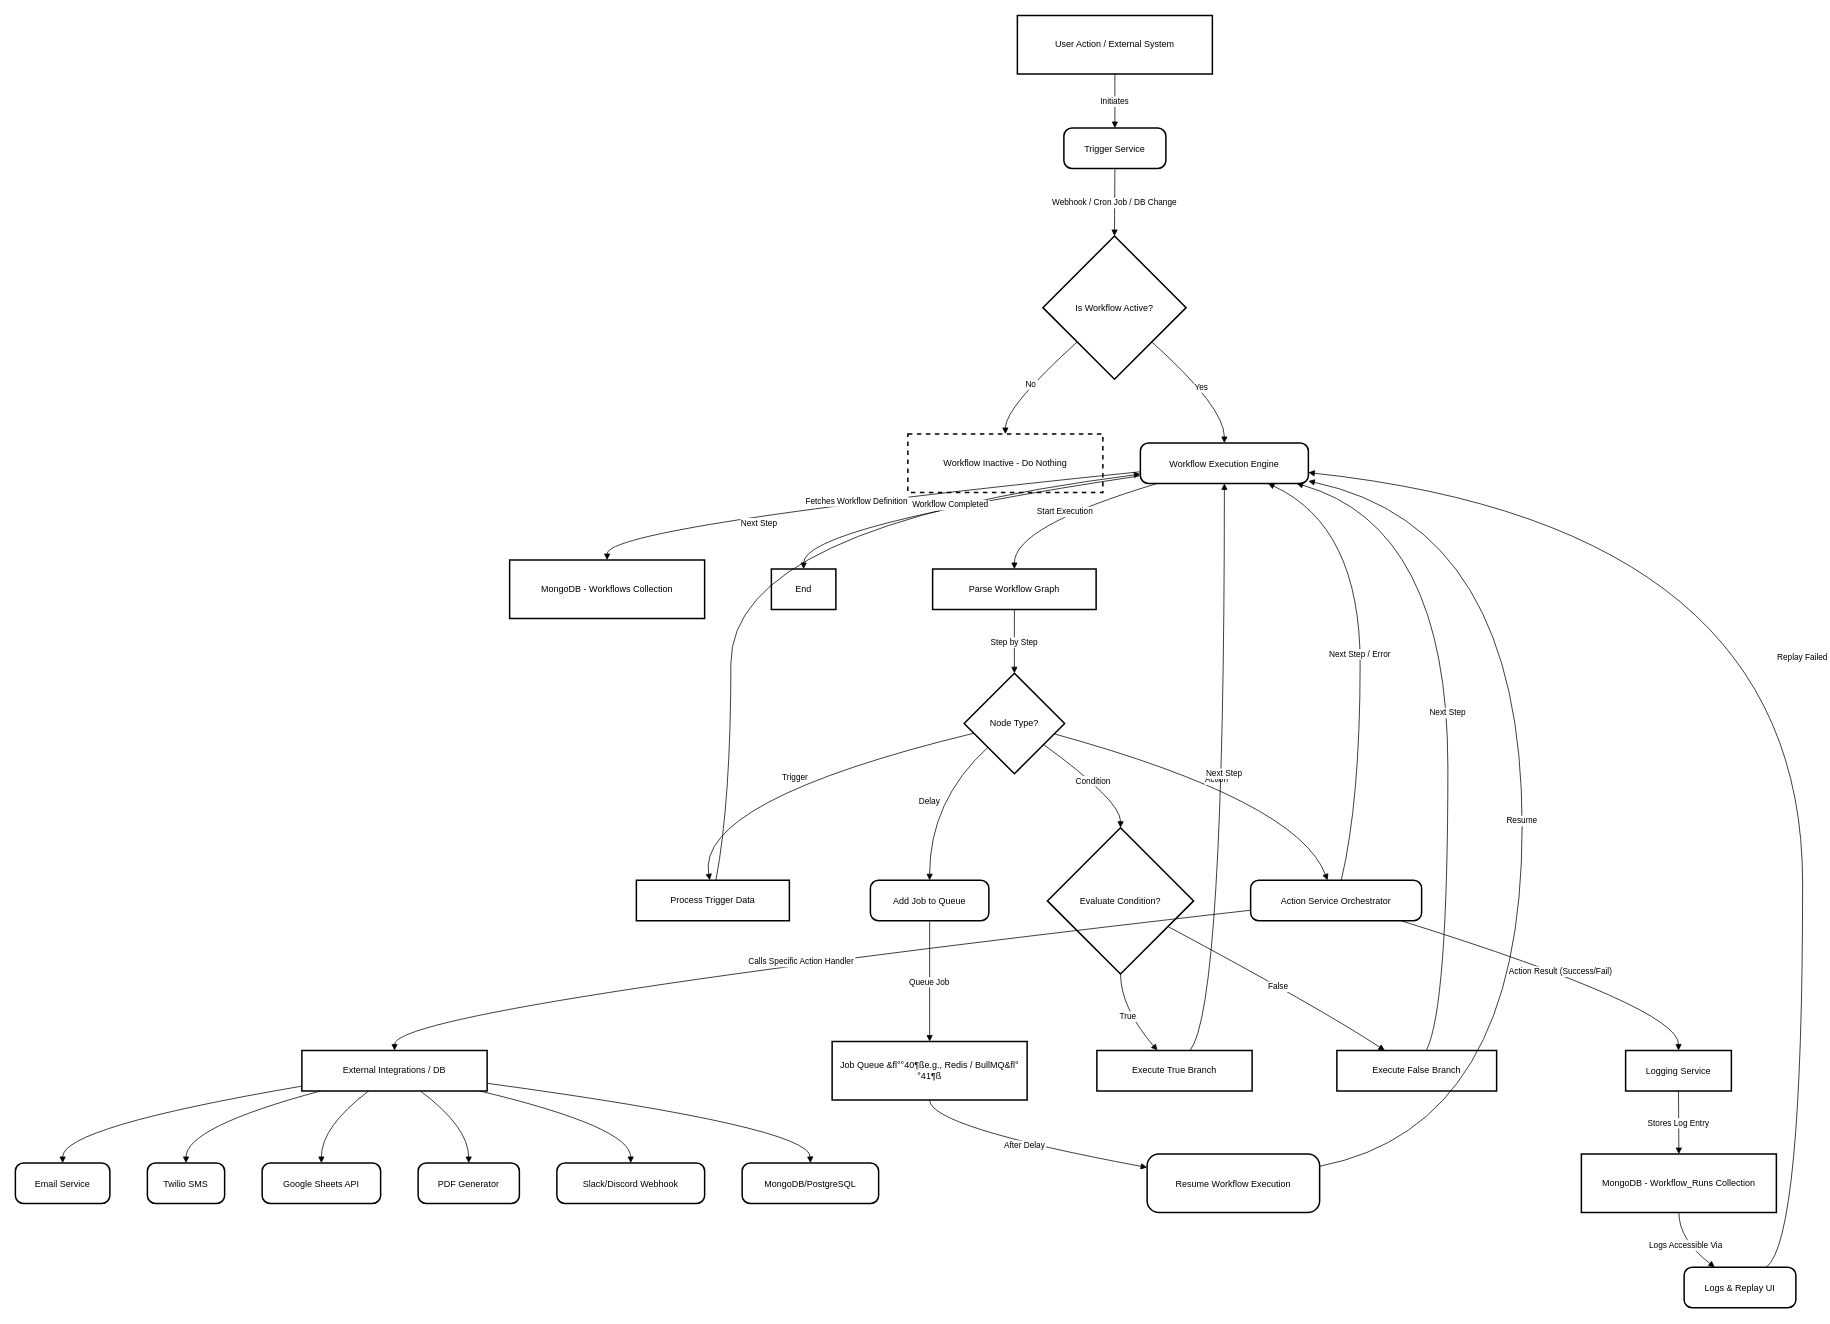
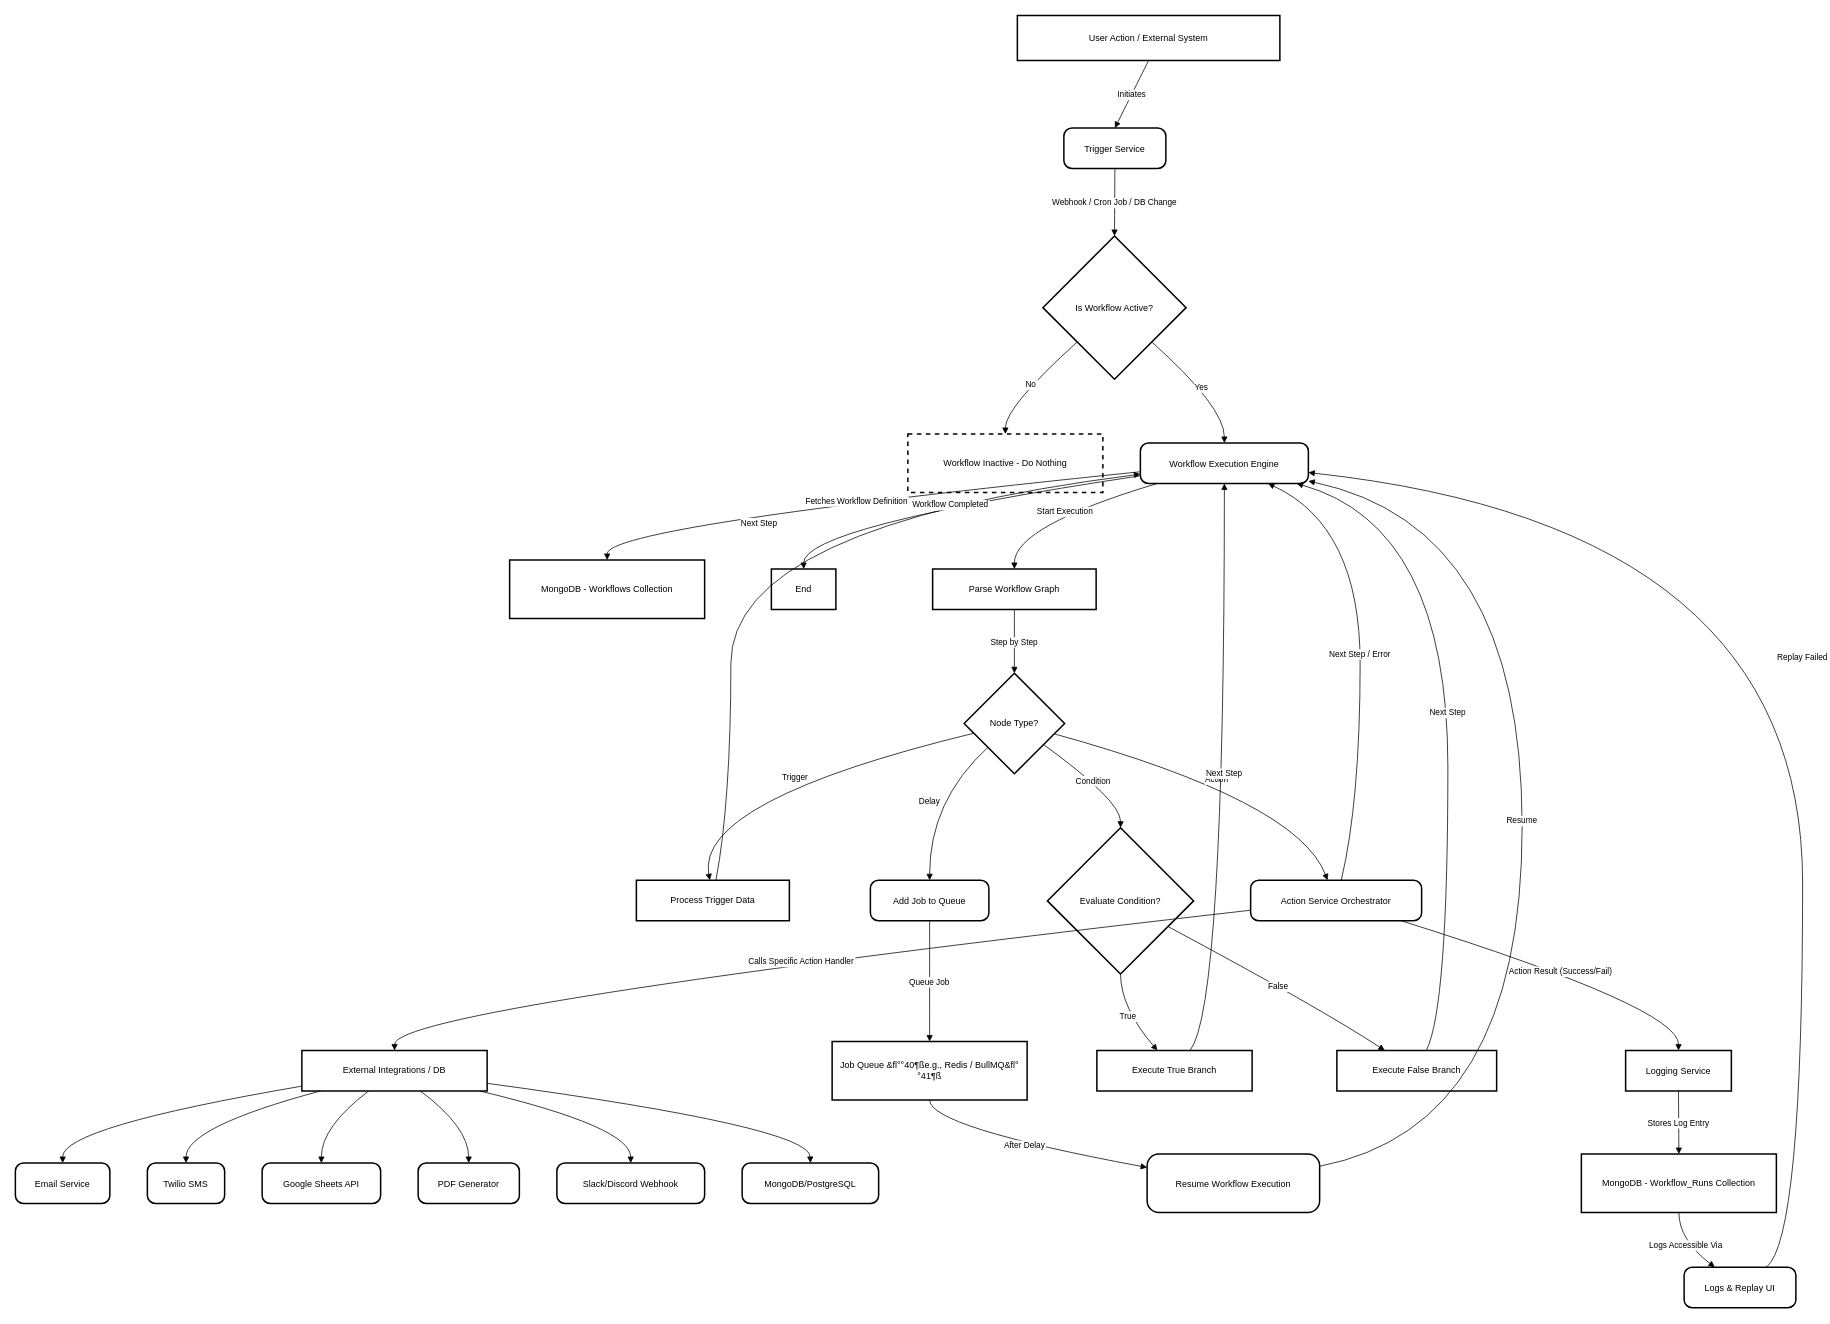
(1115, 45) -> (1149, 38)
